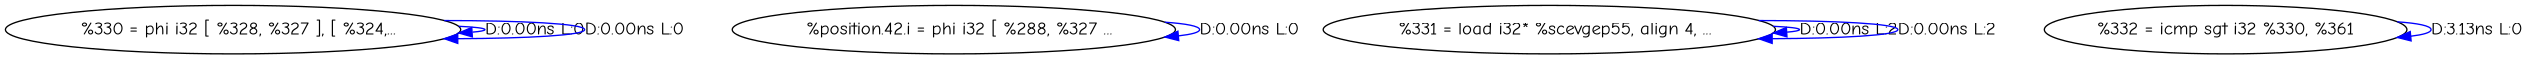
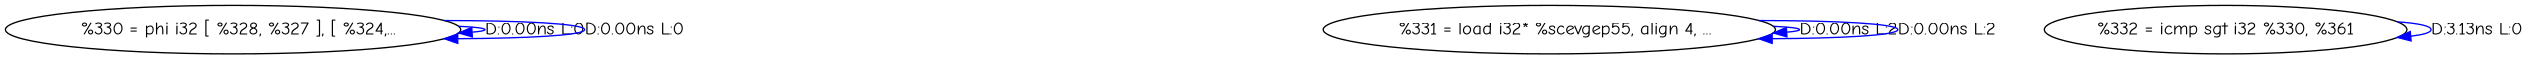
(954, 30) -> none
